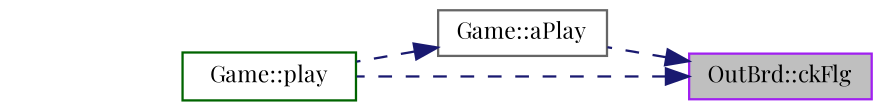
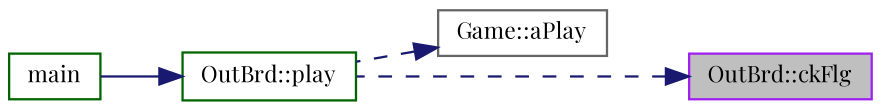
(637, 52) -> none
none -> (55, 76)
(269, 76) -> (269, 76)
